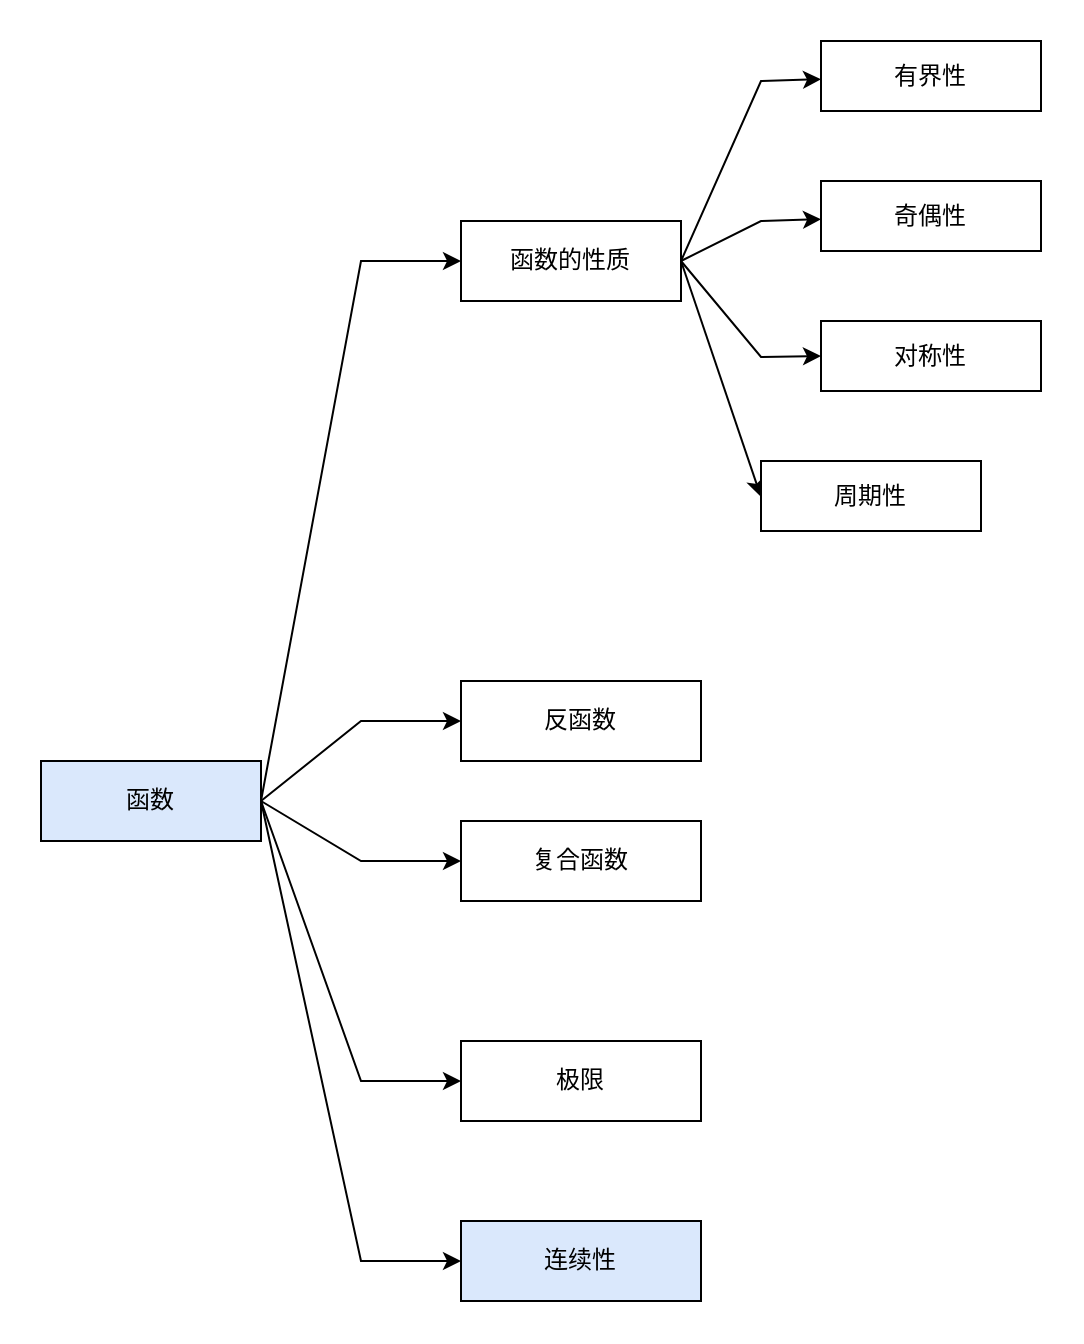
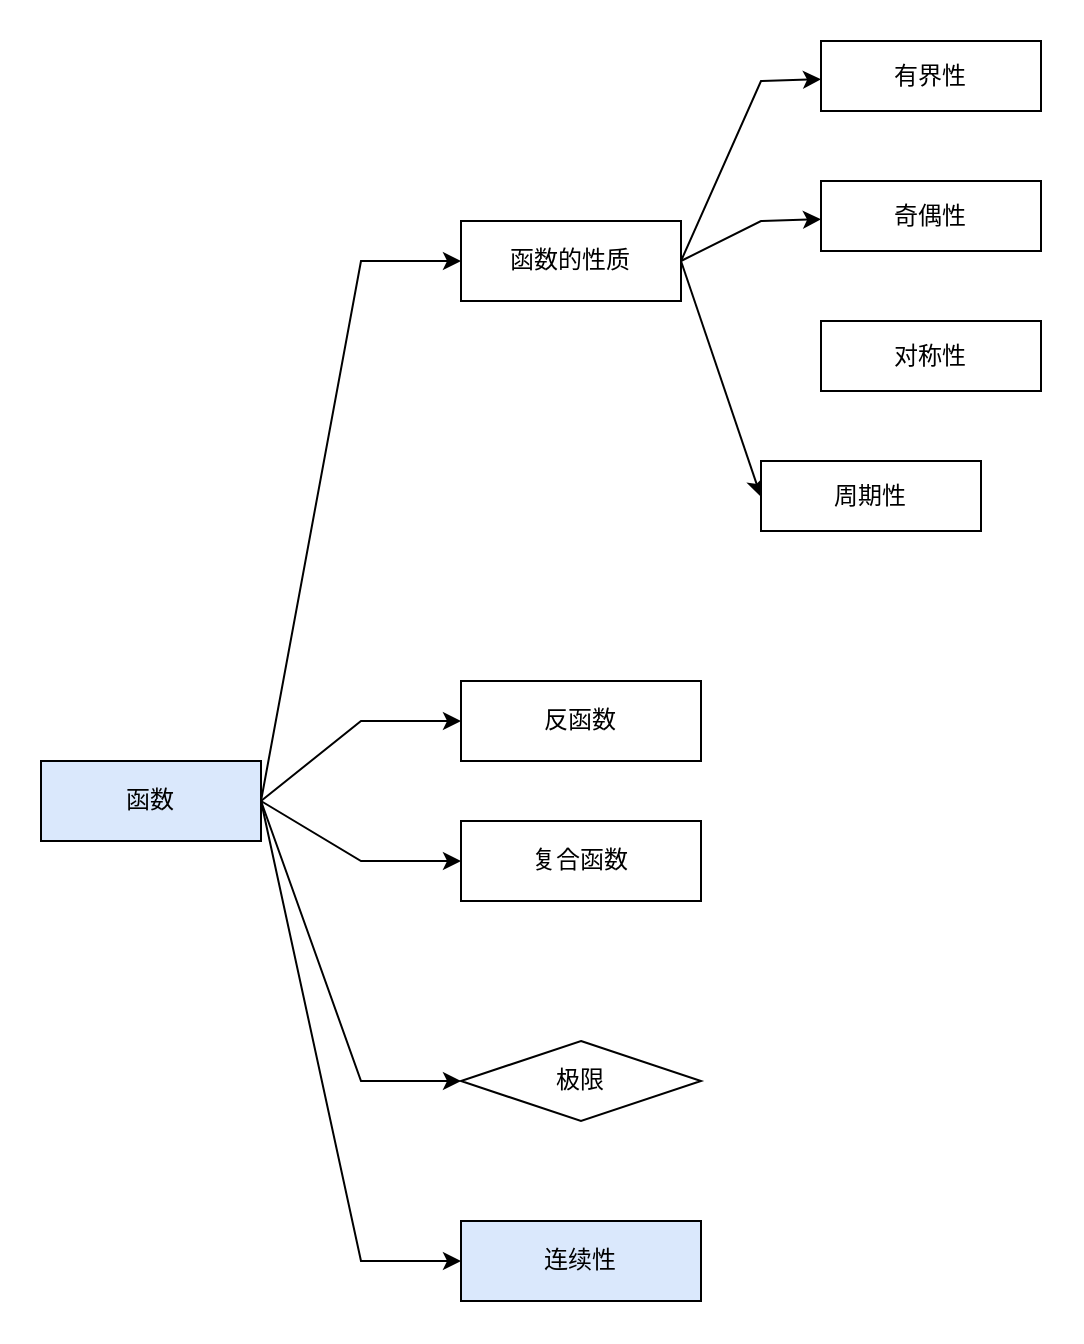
(740, 331) -> none
(581, 1081) -> (581, 1081)
